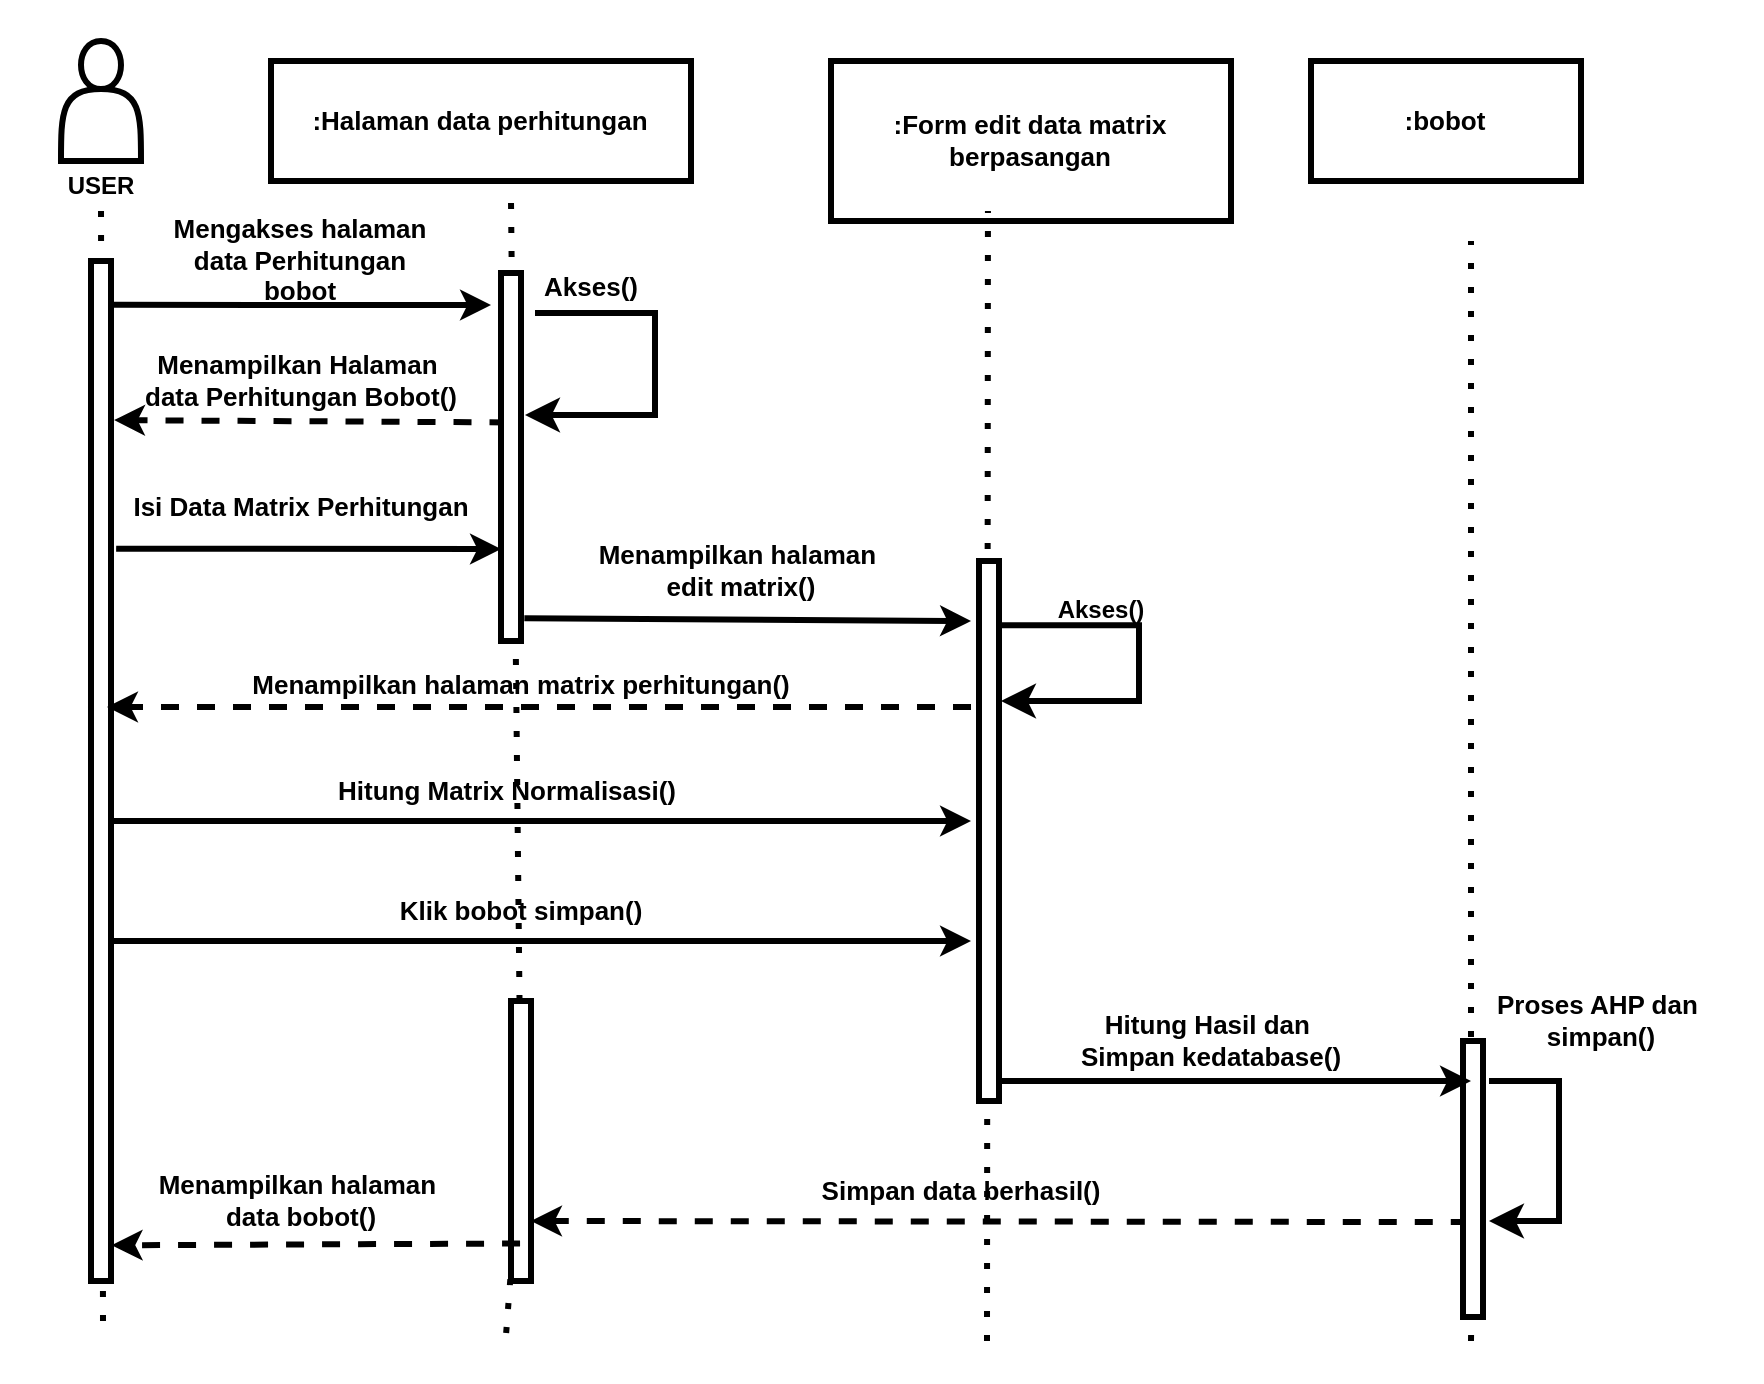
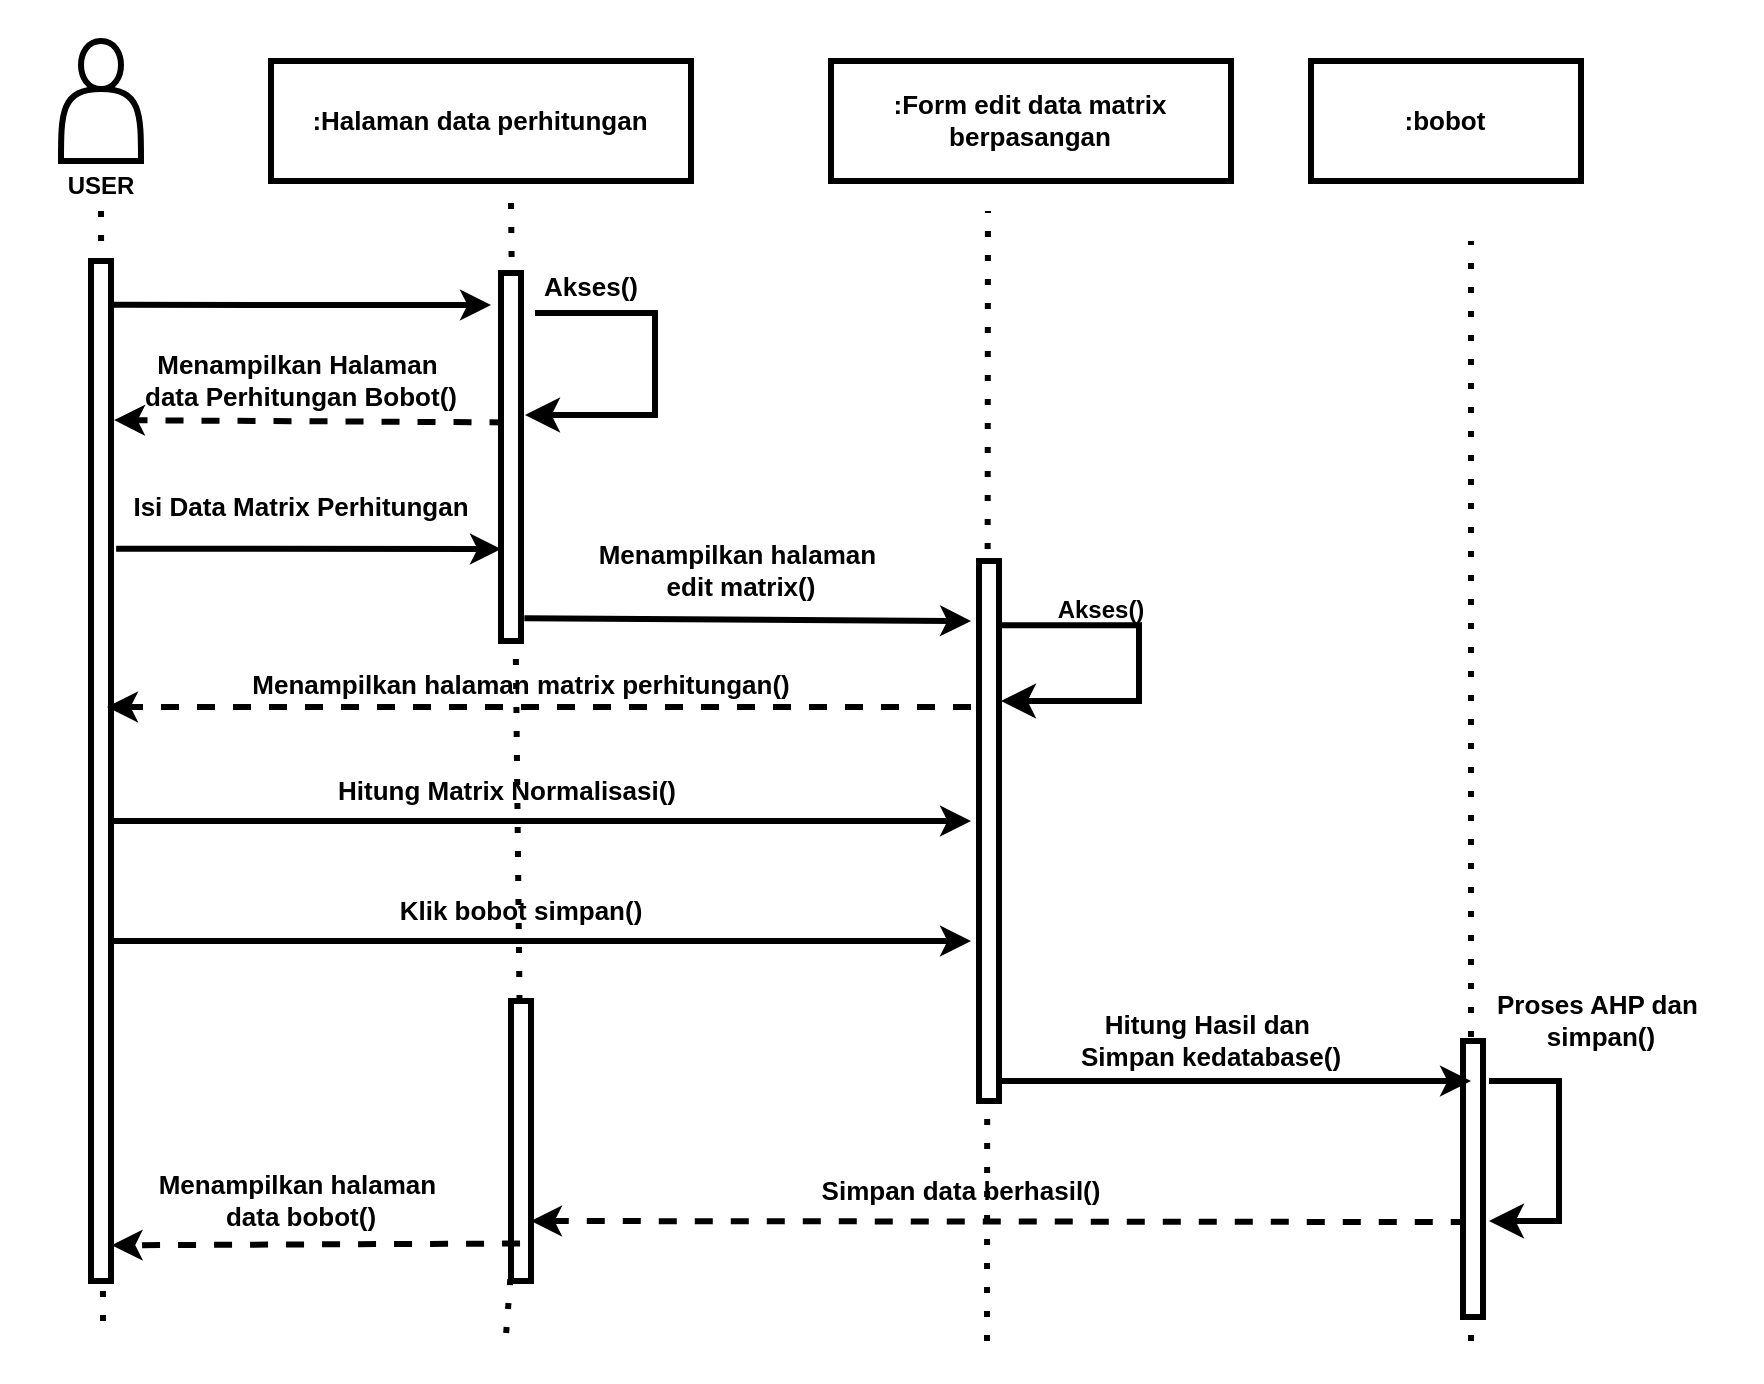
(1031, 141) -> (1031, 121)
(301, 261) -> none
